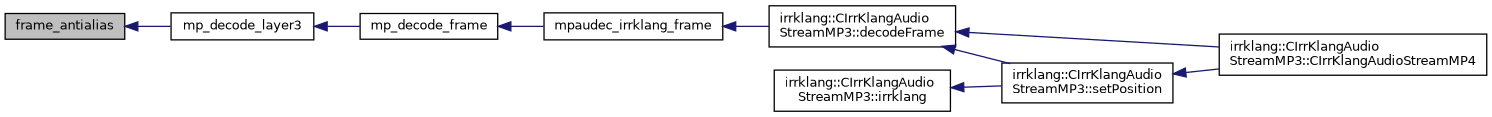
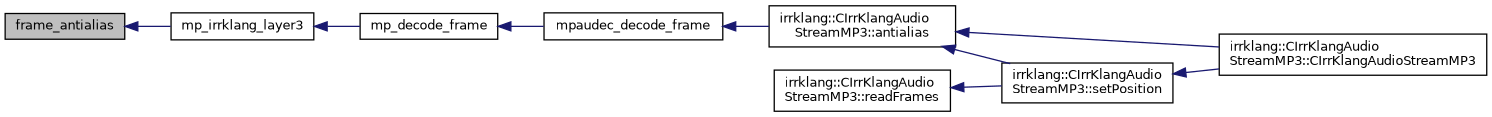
(242, 26) -> (242, 26)
(633, 26) -> (633, 26)
(862, 26) -> (862, 26)
(1353, 55) -> (1353, 55)
(862, 91) -> (862, 91)
